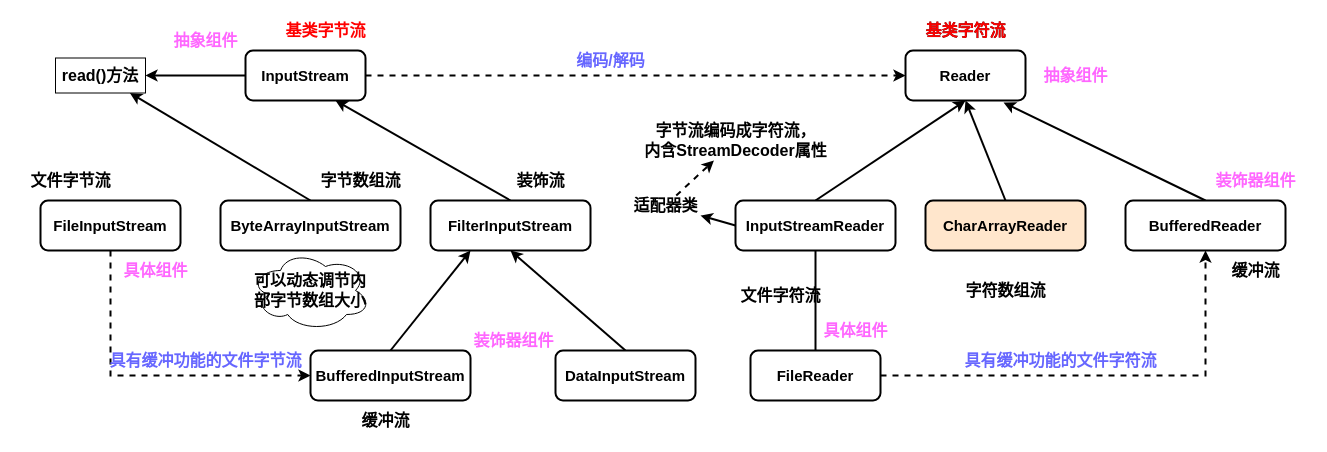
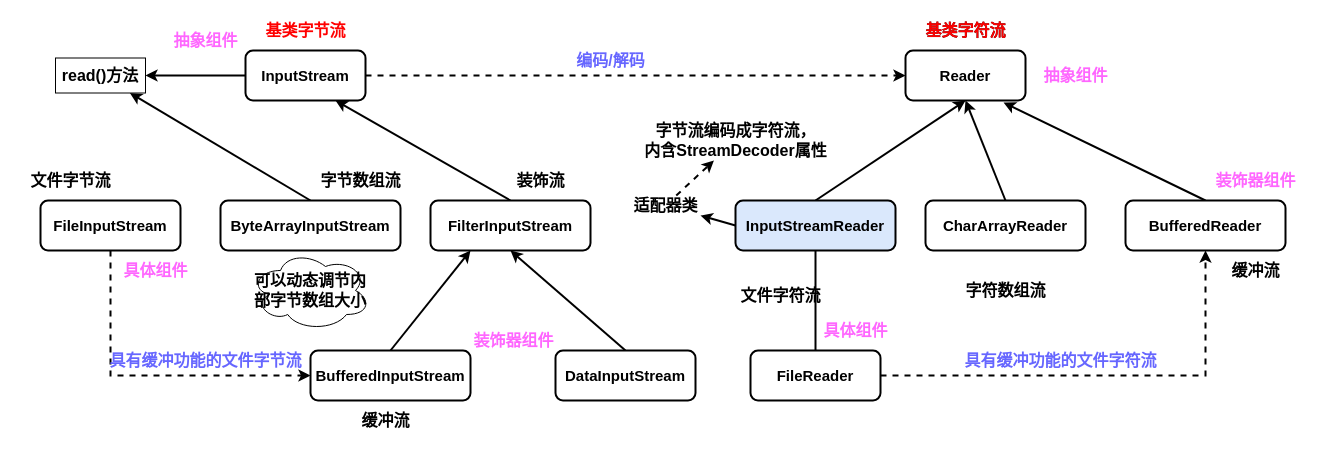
(326, 31) -> (306, 31)
(816, 226) -> (816, 226)
(1006, 226) -> (1006, 226)
